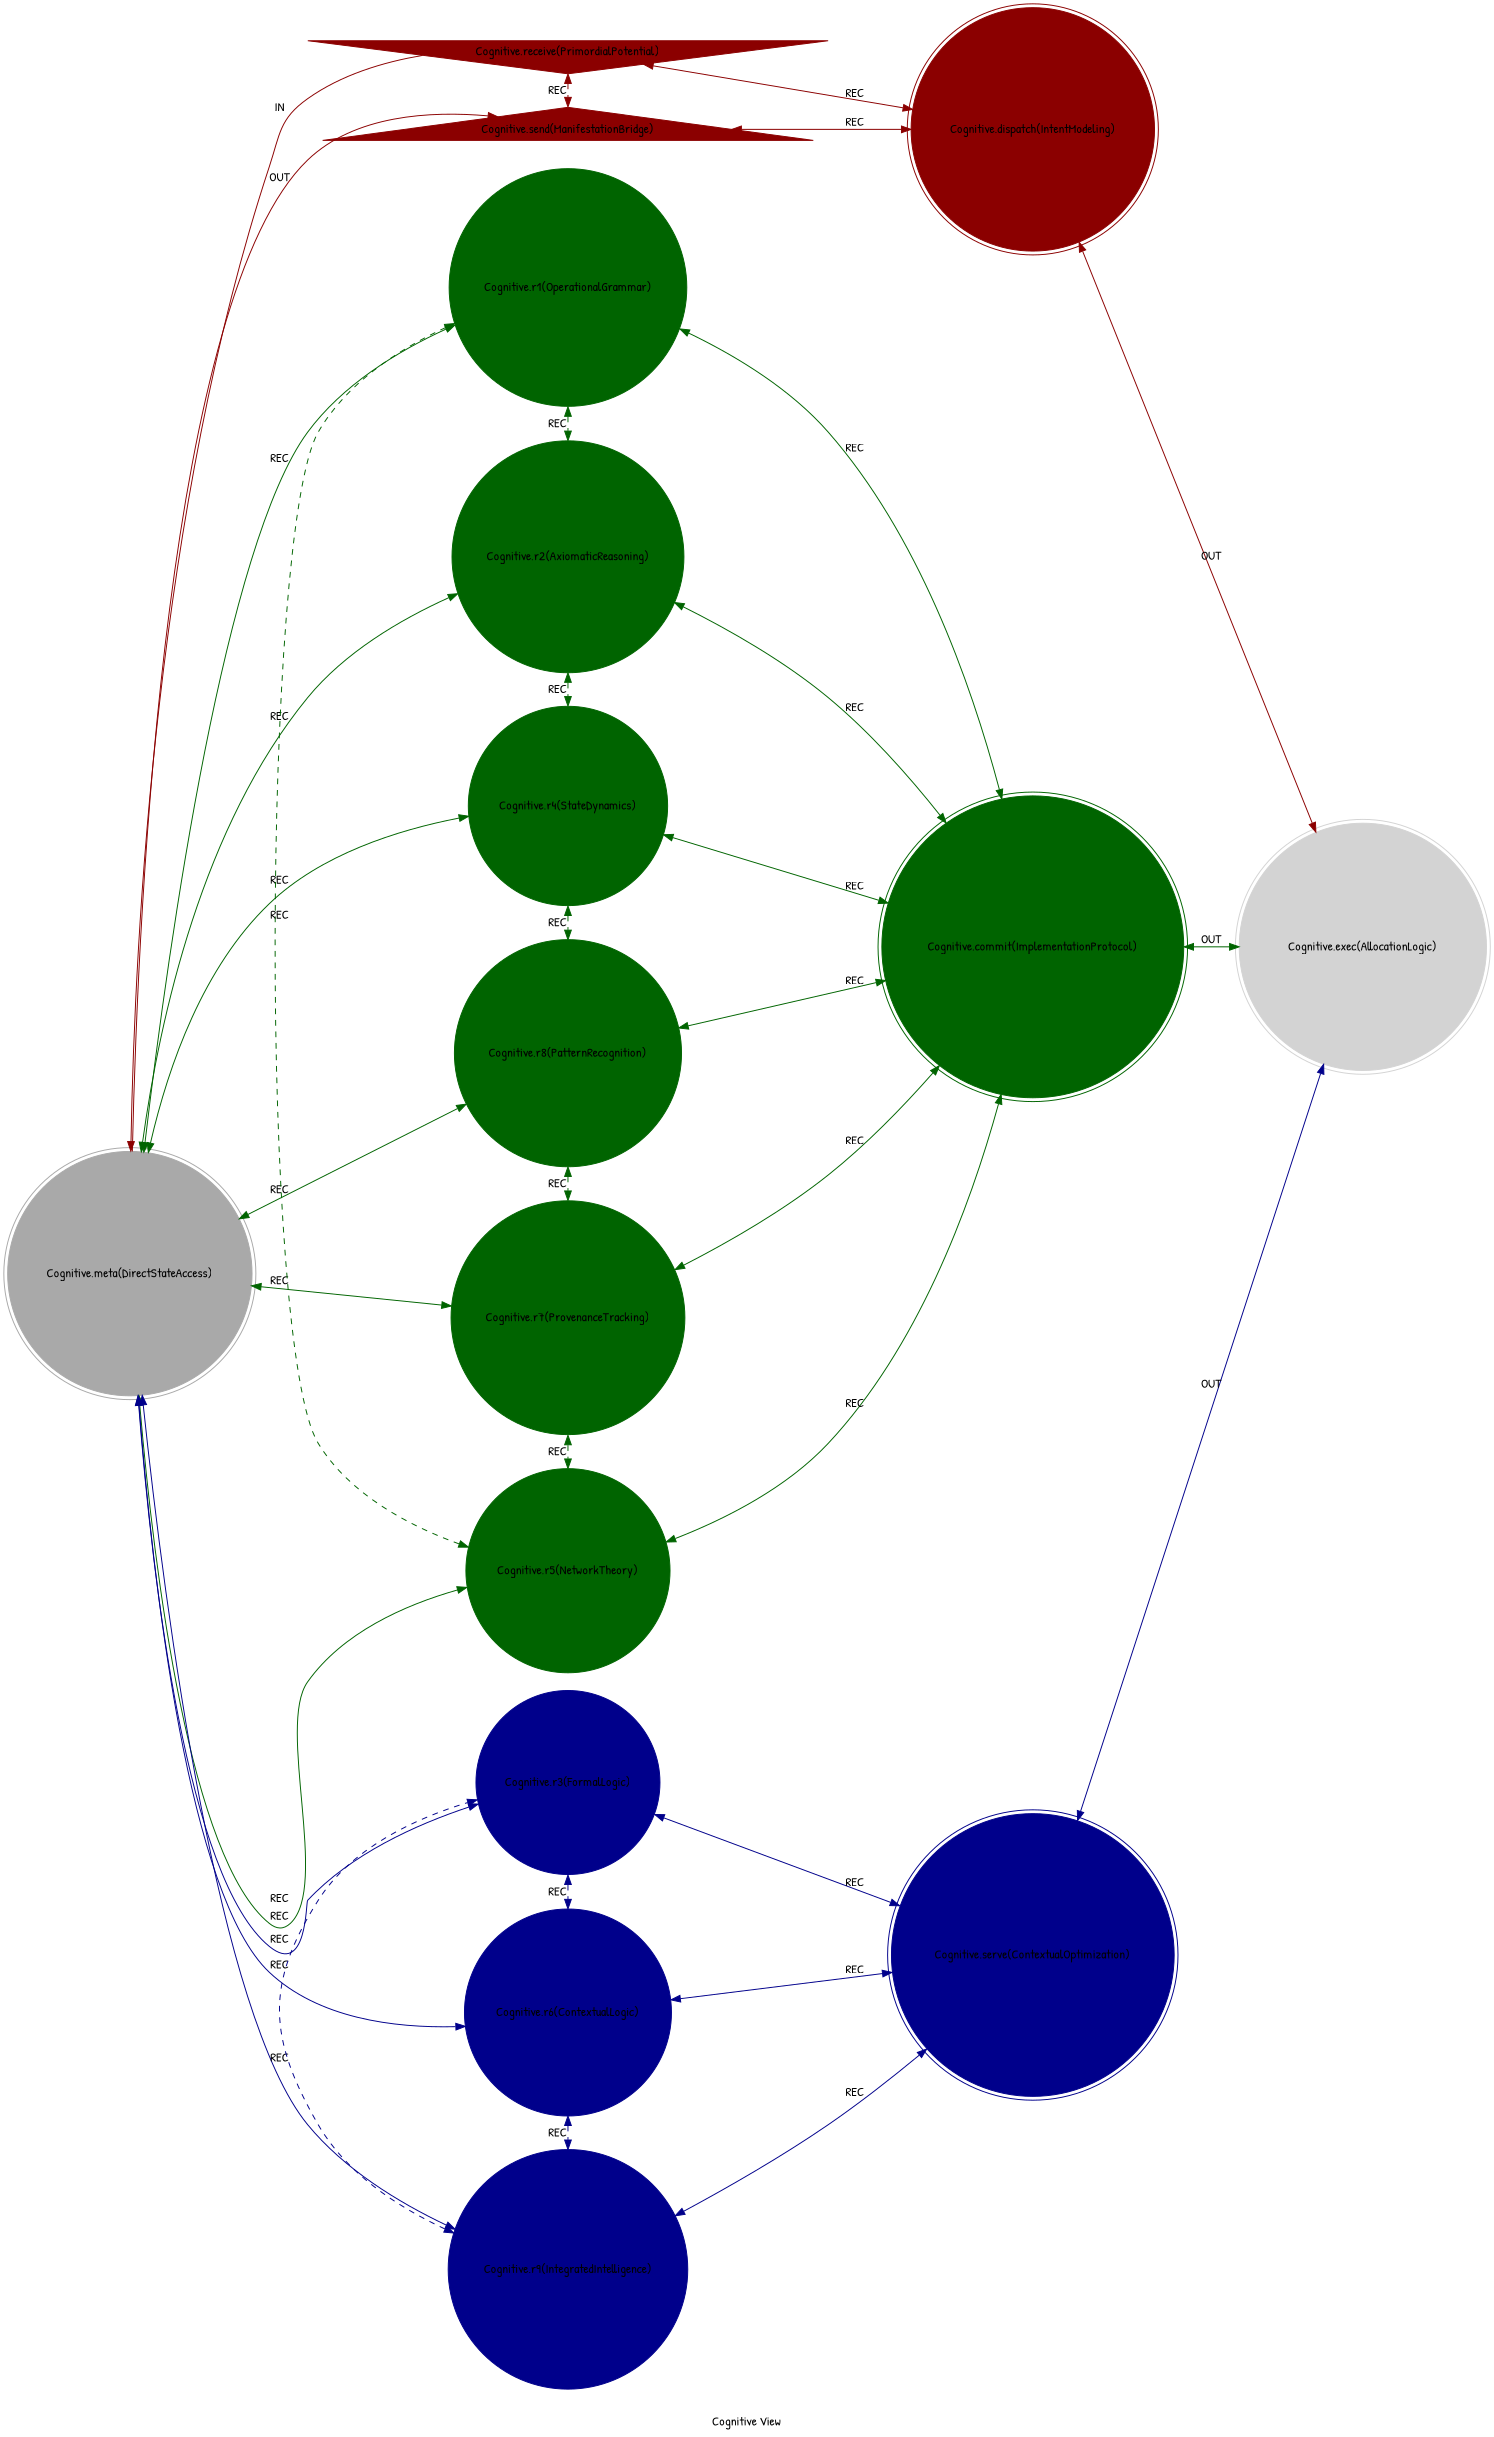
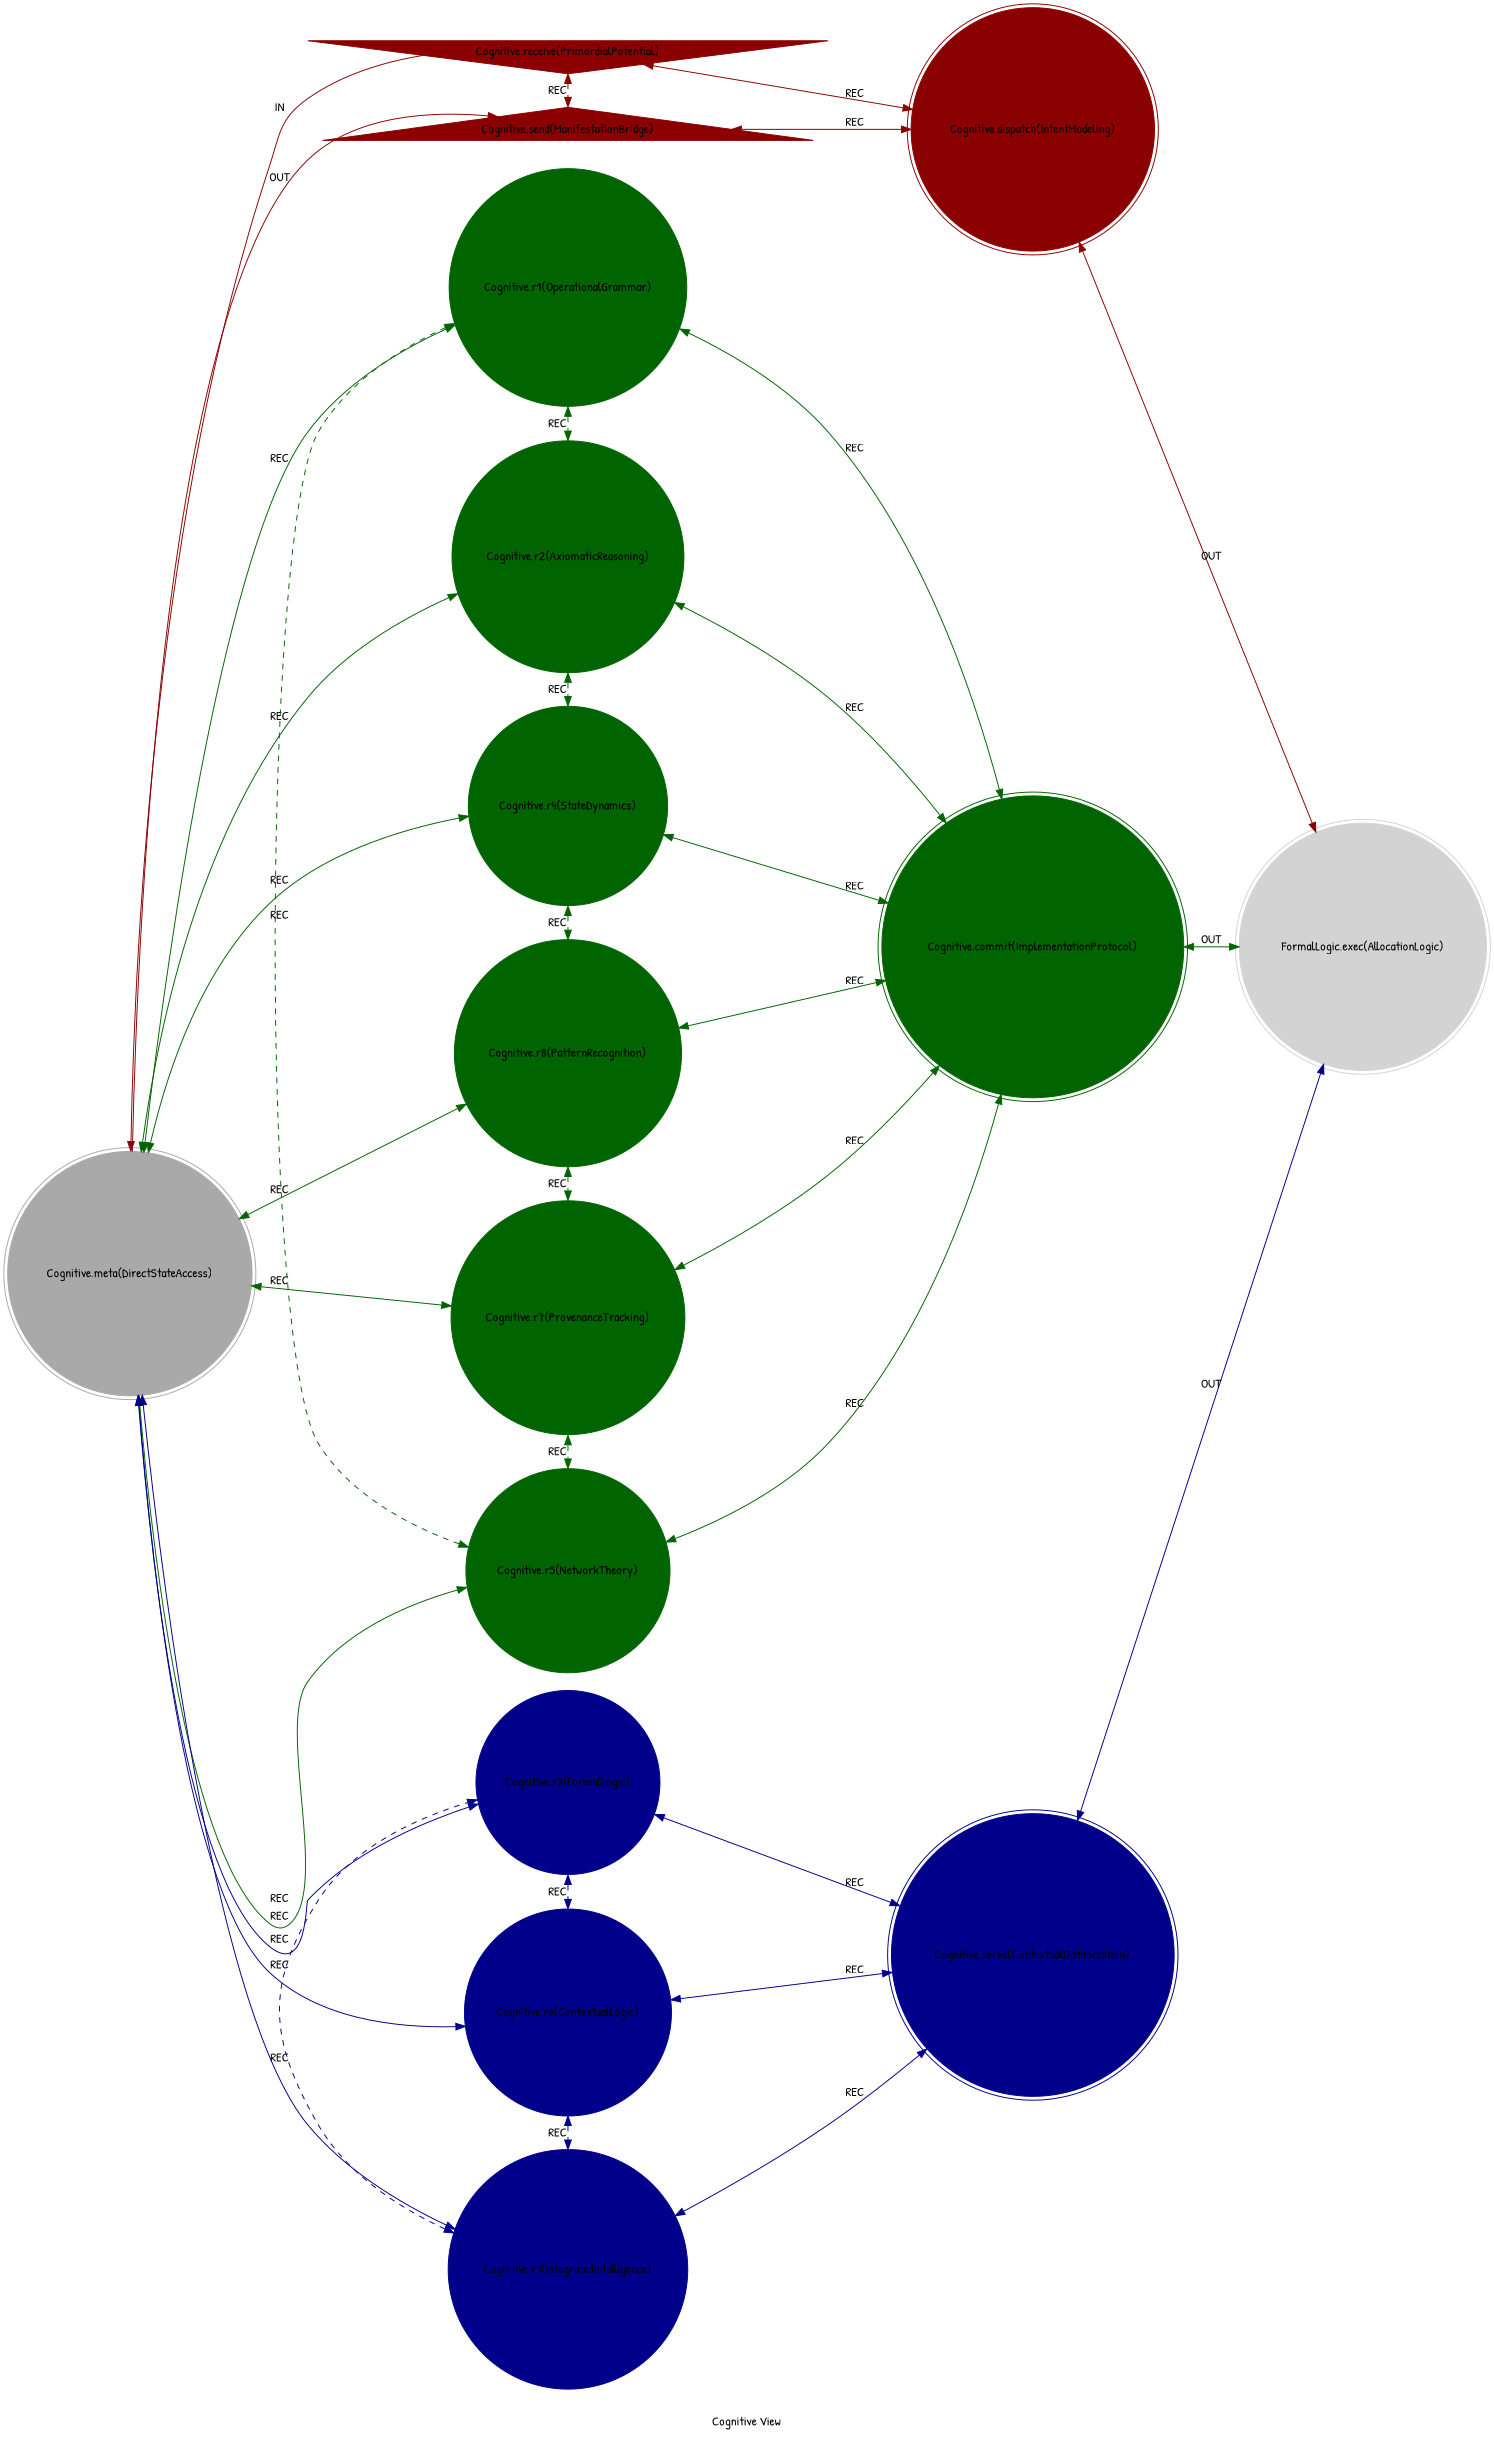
(1363, 947) -> (1363, 947)
